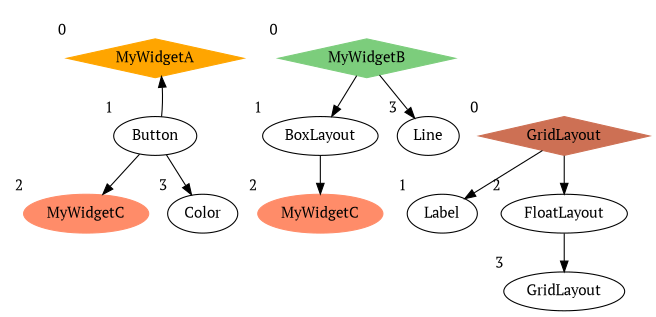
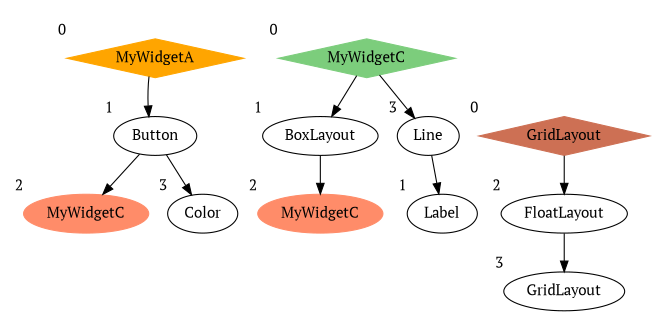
(367, 58) -> (367, 58)
(162, 102) -> (148, 91)
(508, 172) -> (434, 169)
